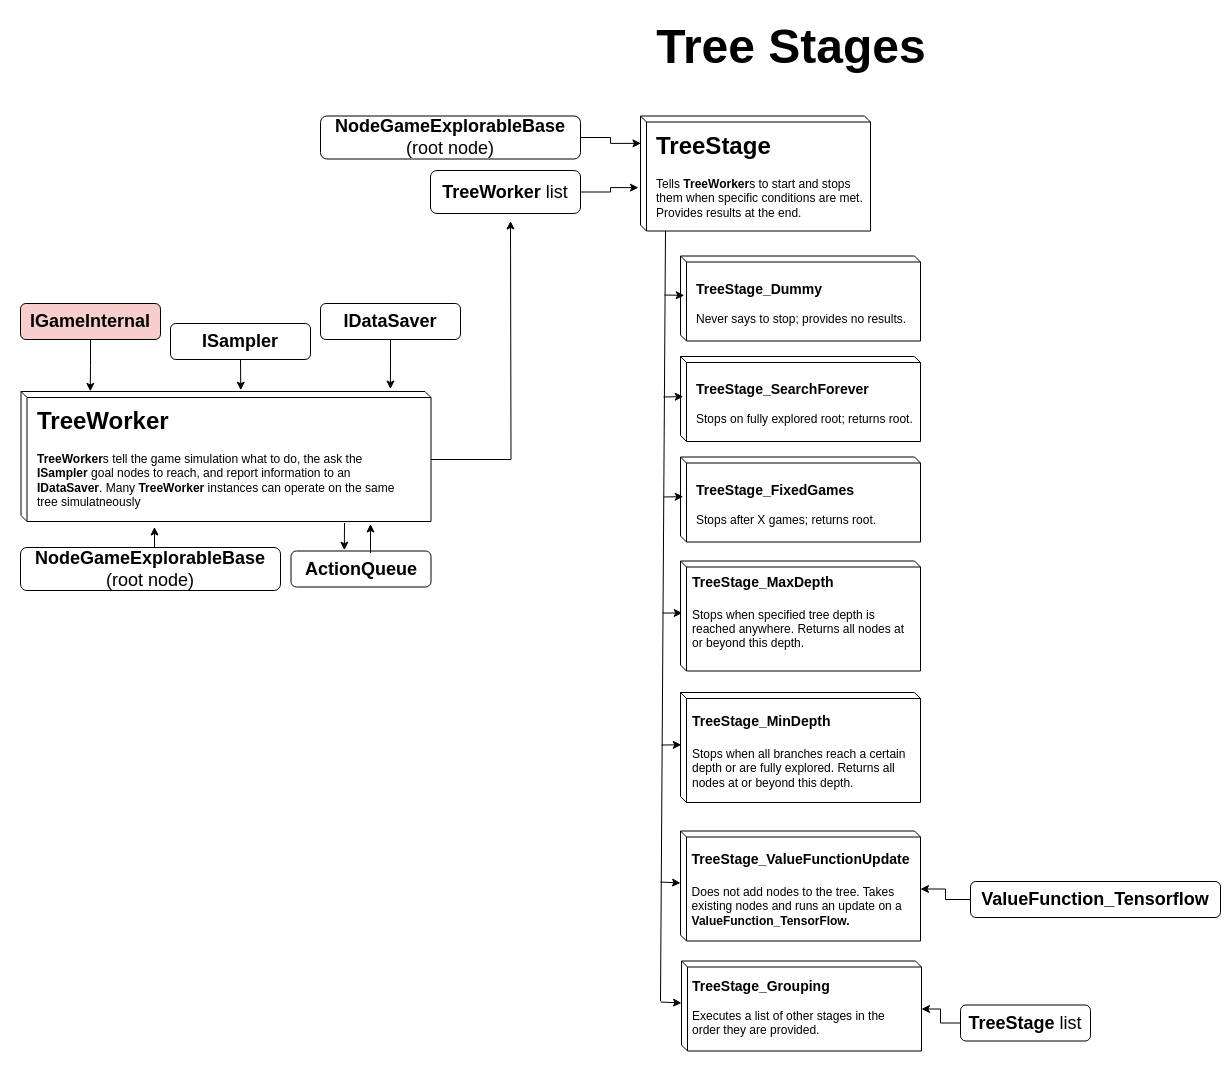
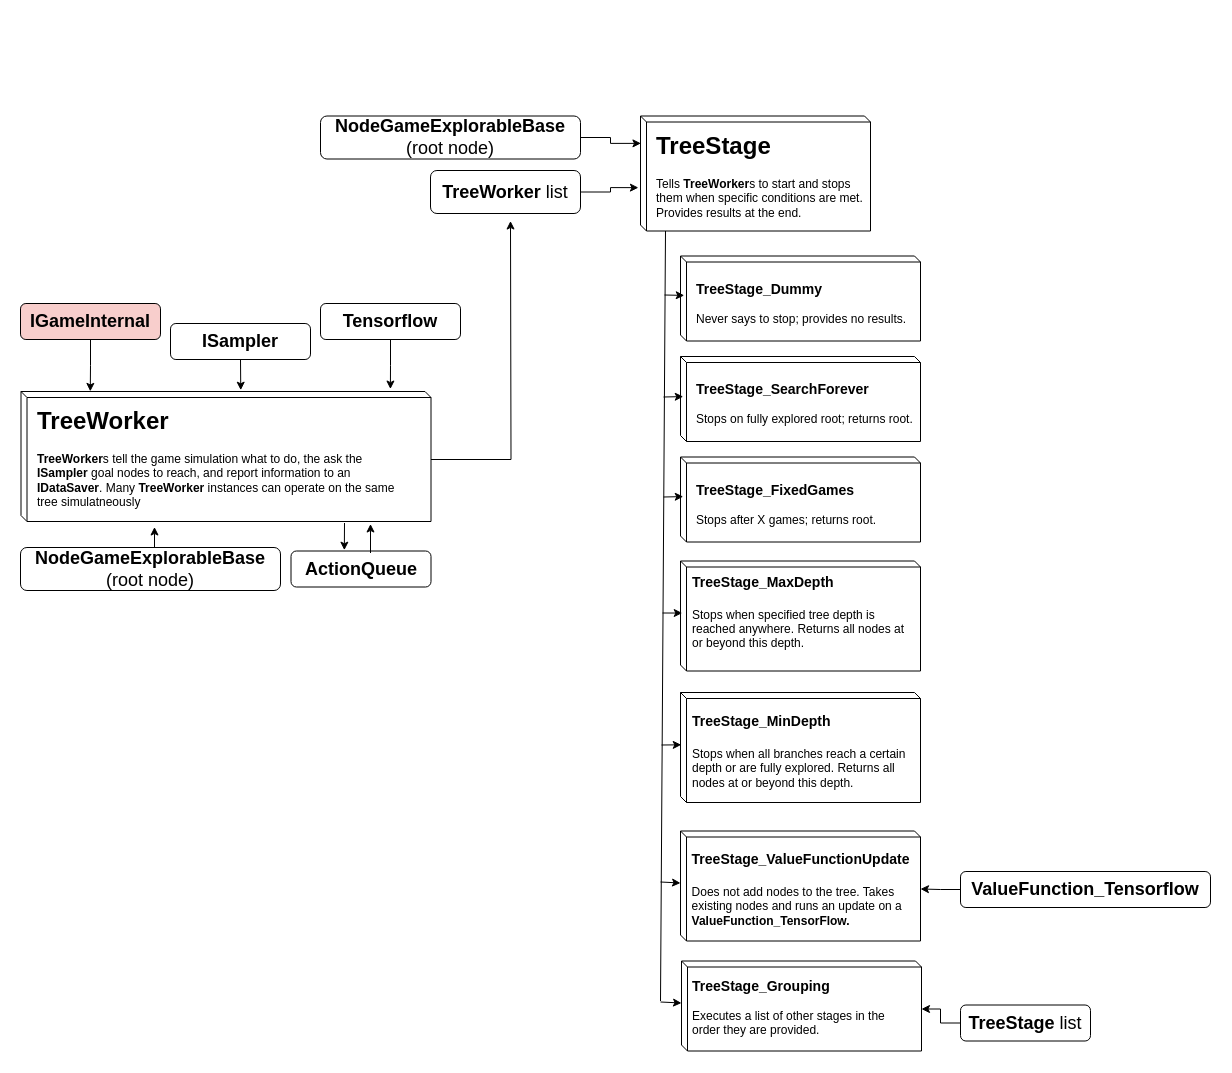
(792, 46) -> none
(391, 322) -> (391, 322)
(1096, 900) -> (1086, 890)
